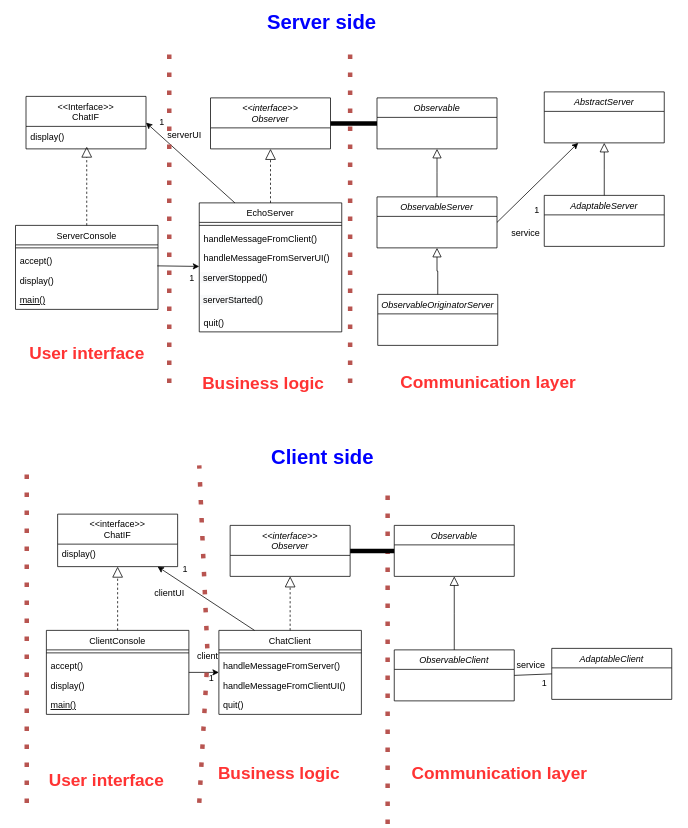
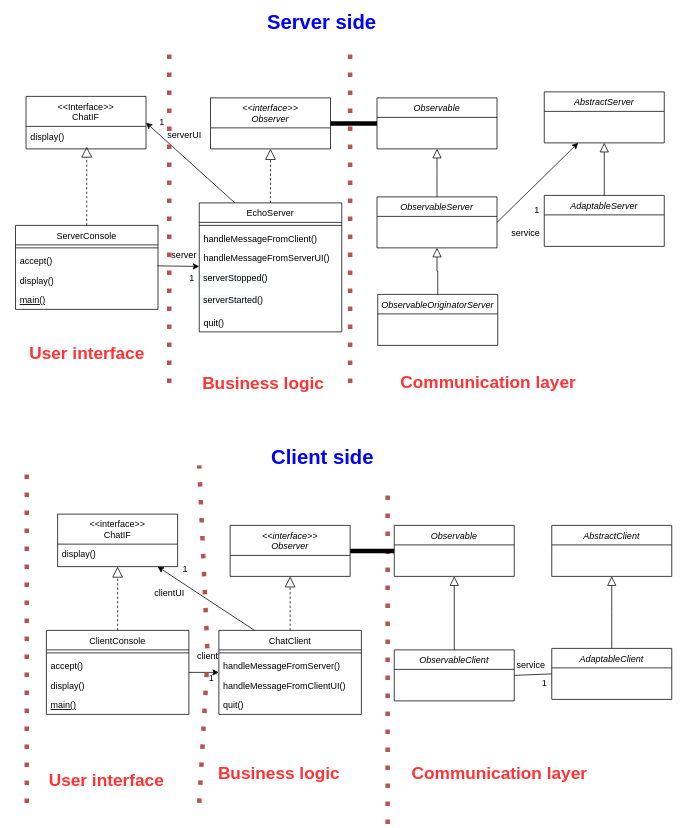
none -> (184, 255)
none -> (612, 551)
none -> (612, 617)
